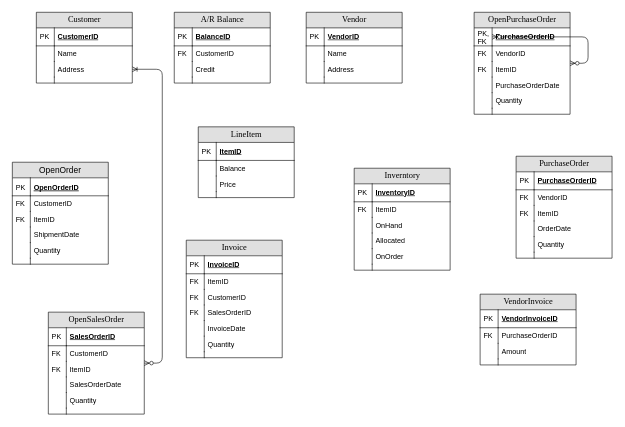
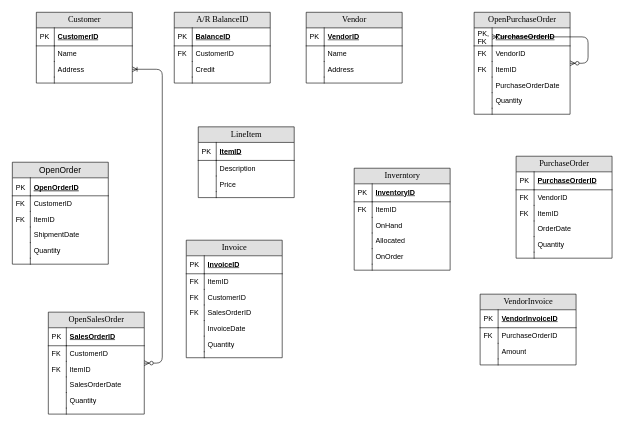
(223, 20) -> (223, 20)
(233, 169) -> (240, 169)
